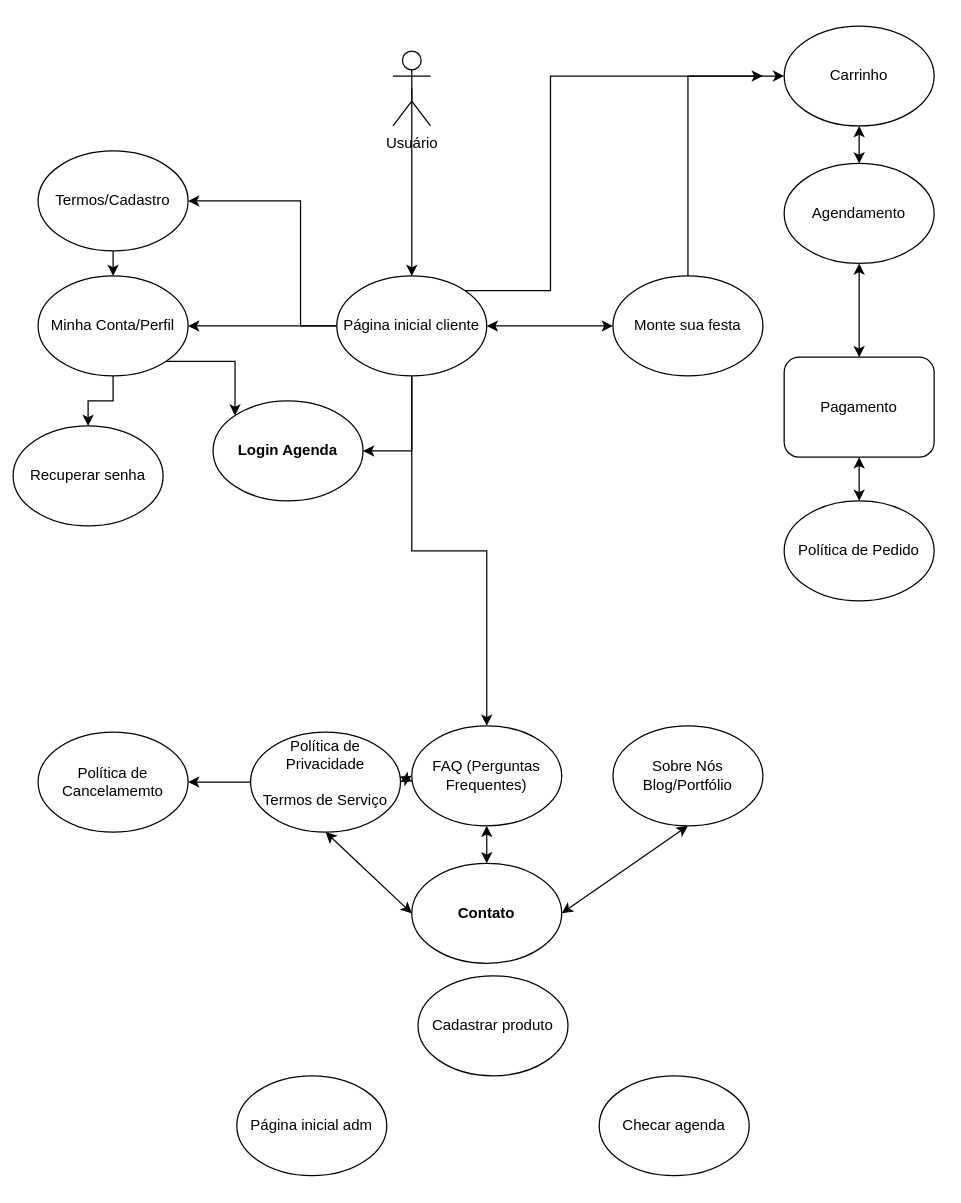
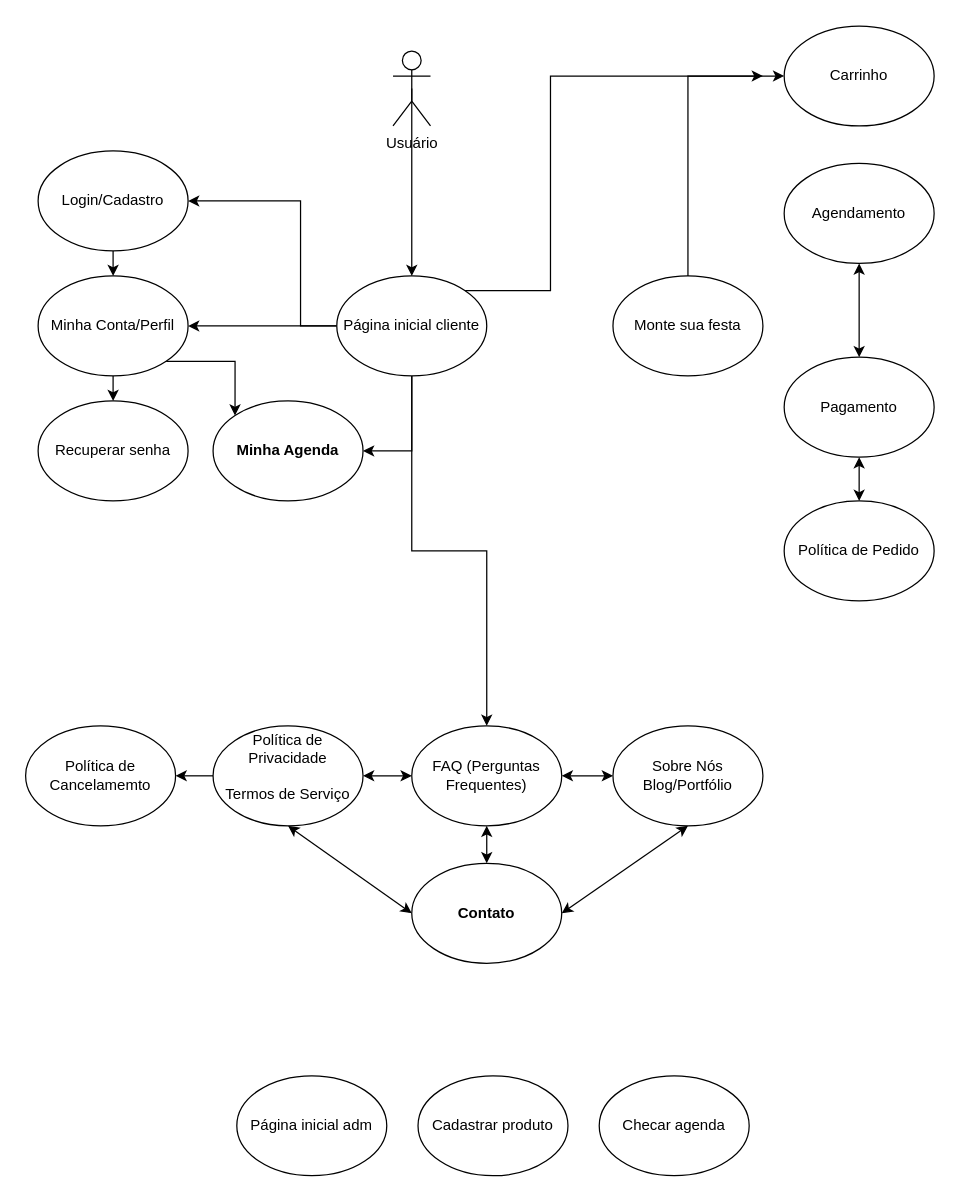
(859, 145) -> none
(113, 201) -> (113, 201)
(550, 326) -> none
(859, 407) -> (859, 407)
(288, 451) -> (288, 451)
(88, 476) -> (113, 451)
none -> (587, 776)
(113, 782) -> (101, 776)
(326, 782) -> (288, 776)
(493, 1026) -> (493, 1126)
